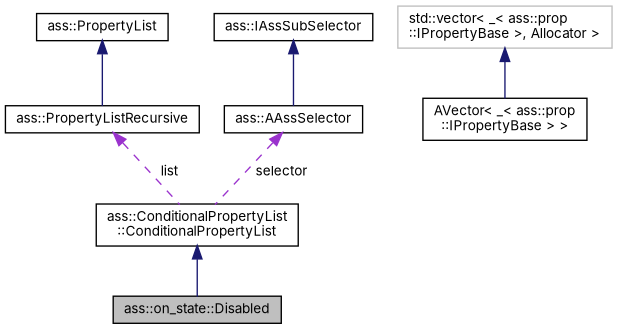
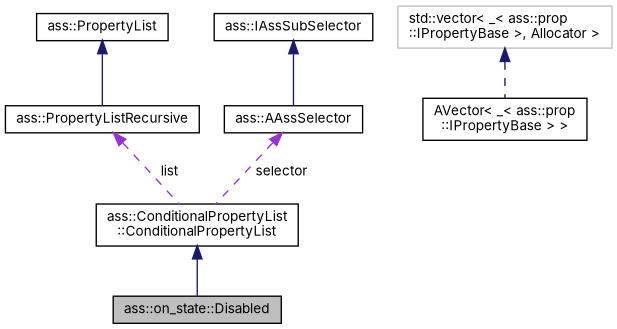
(505, 80) -> (505, 80)
